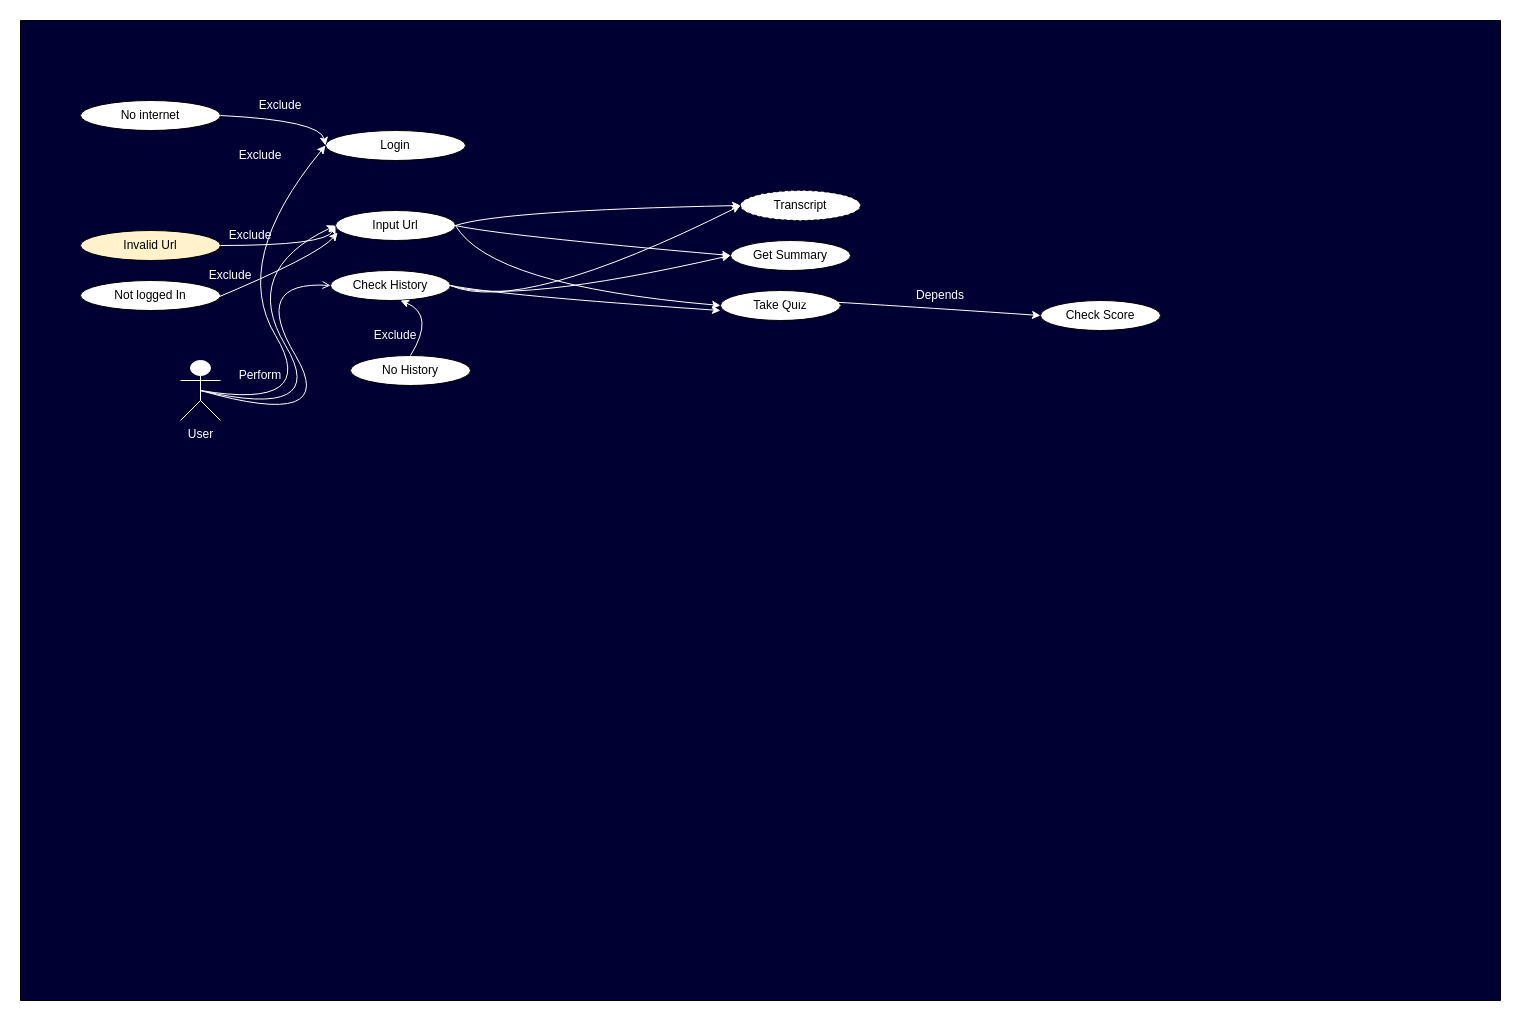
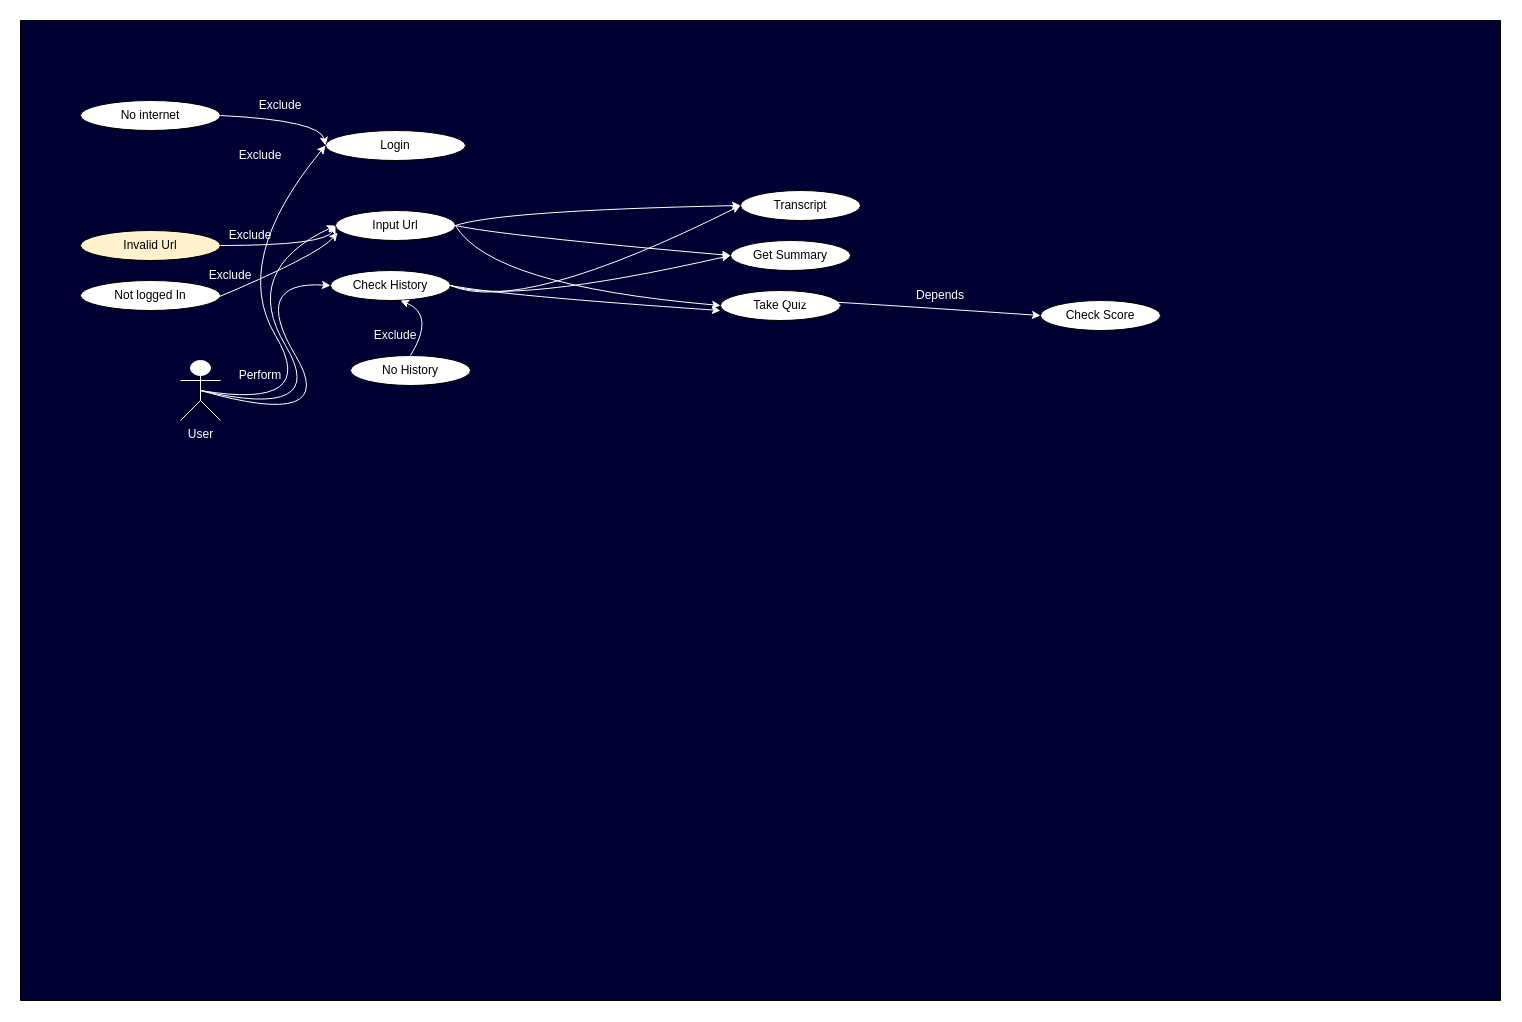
(801, 206) -> (801, 206)
(324, 285) -> (322, 285)
